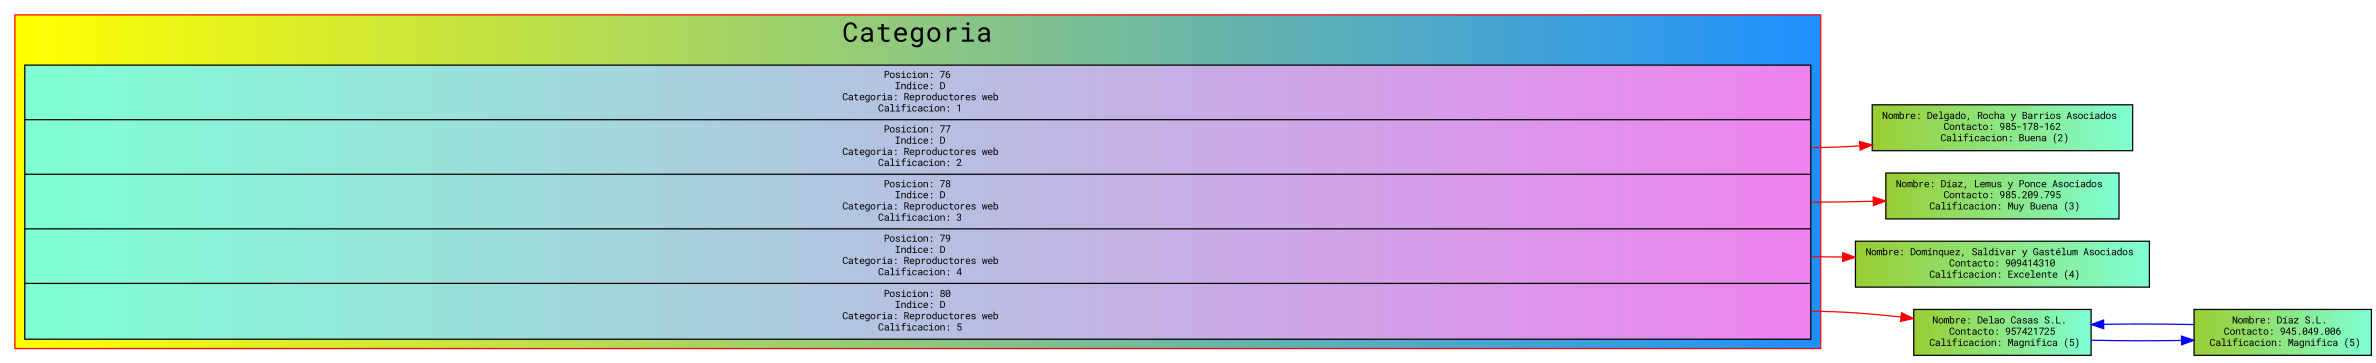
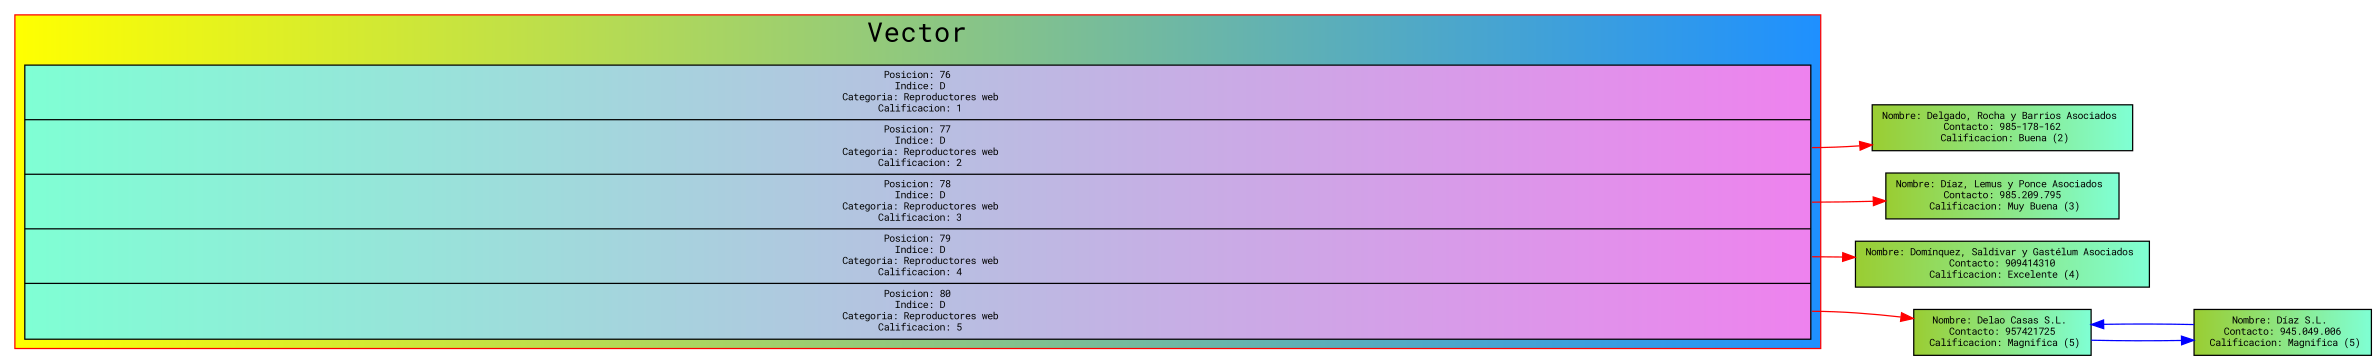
(918, 35) -> (918, 35)
